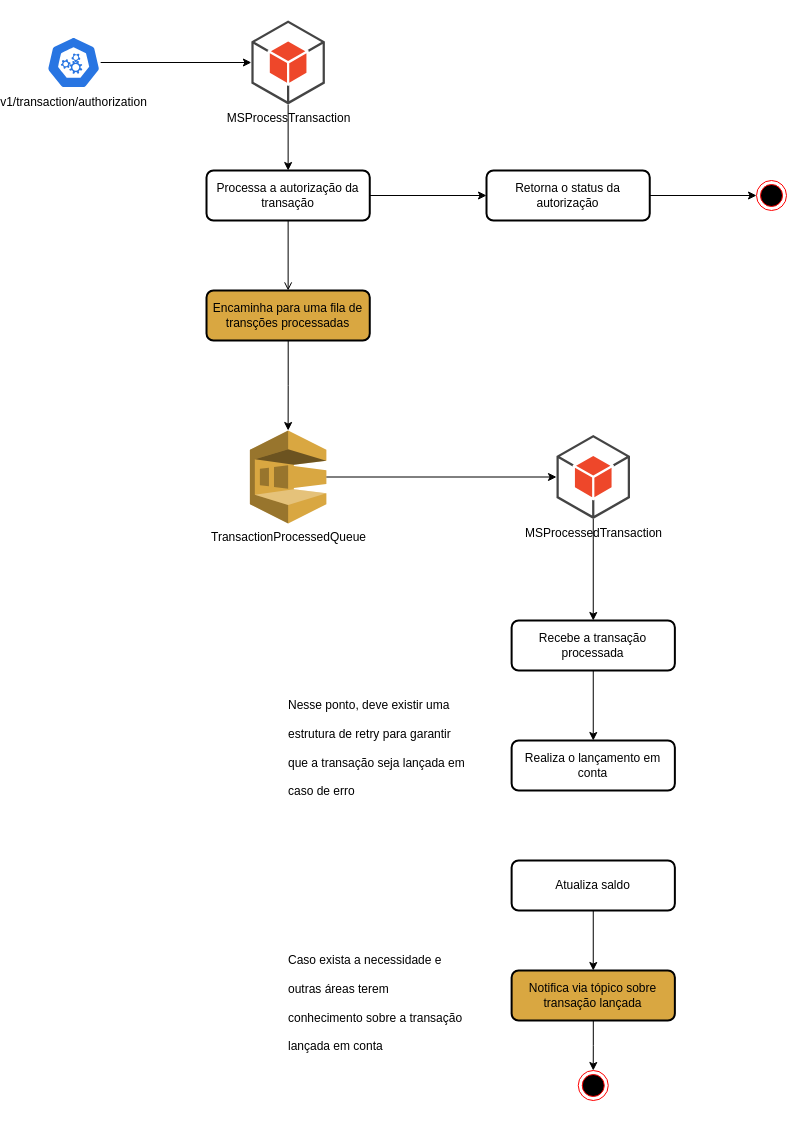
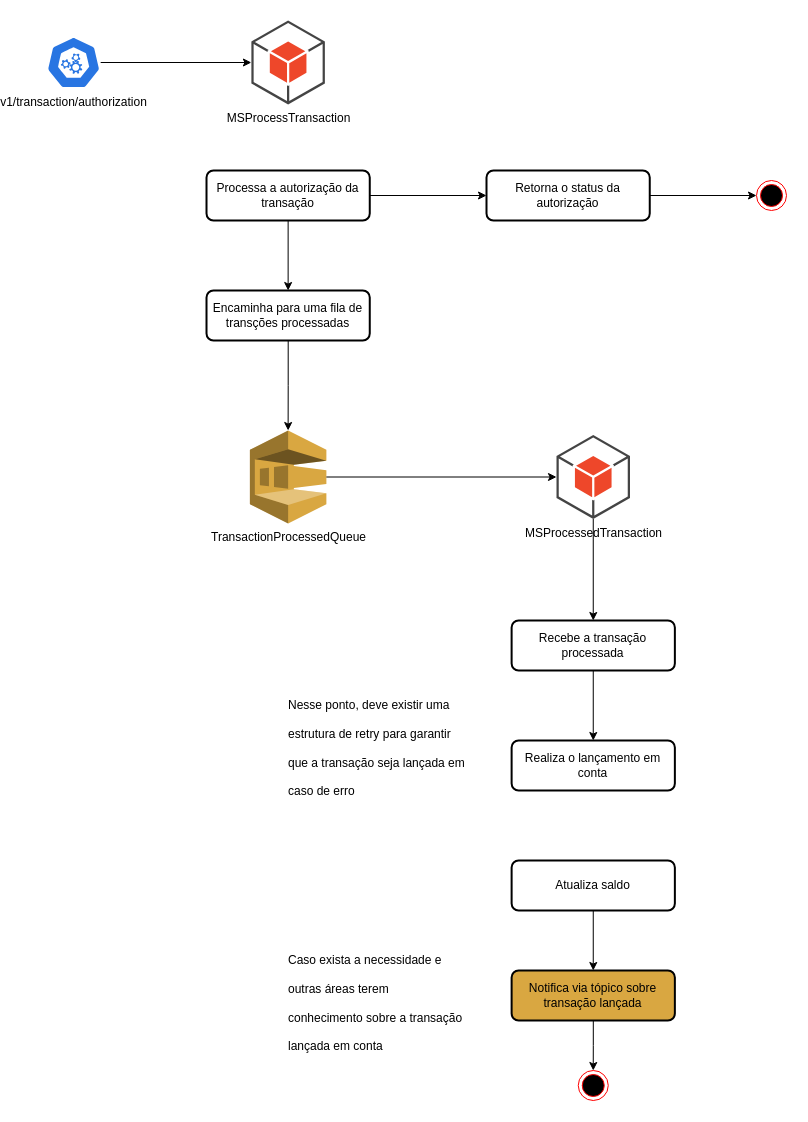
(288, 134) -> none
(288, 284) -> (288, 282)
(288, 316) -> (288, 316)
